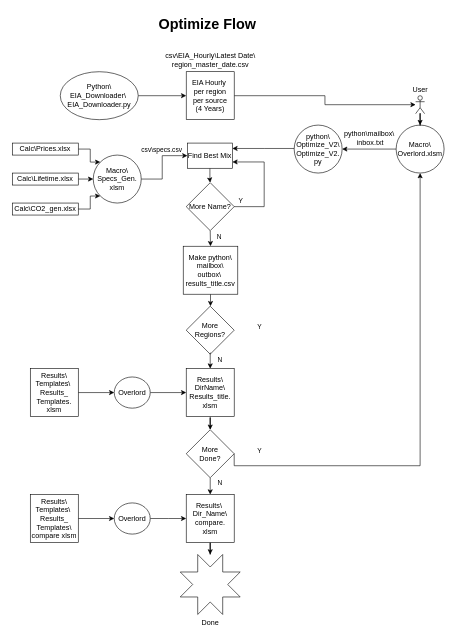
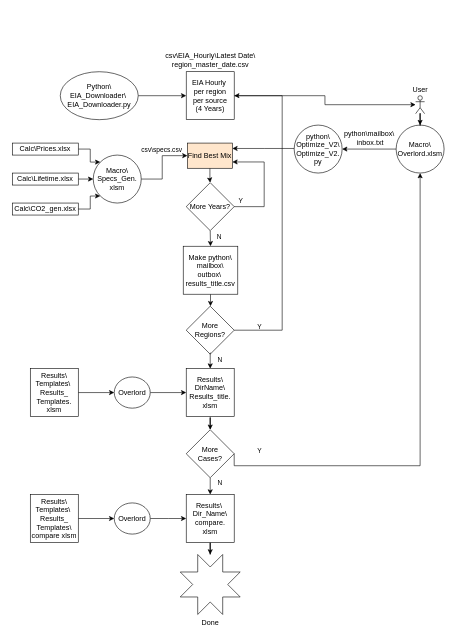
(207, 24) -> none
(210, 156) -> (210, 156)
(210, 207) -> (210, 207)
none -> (282, 238)
(210, 454) -> (210, 454)
